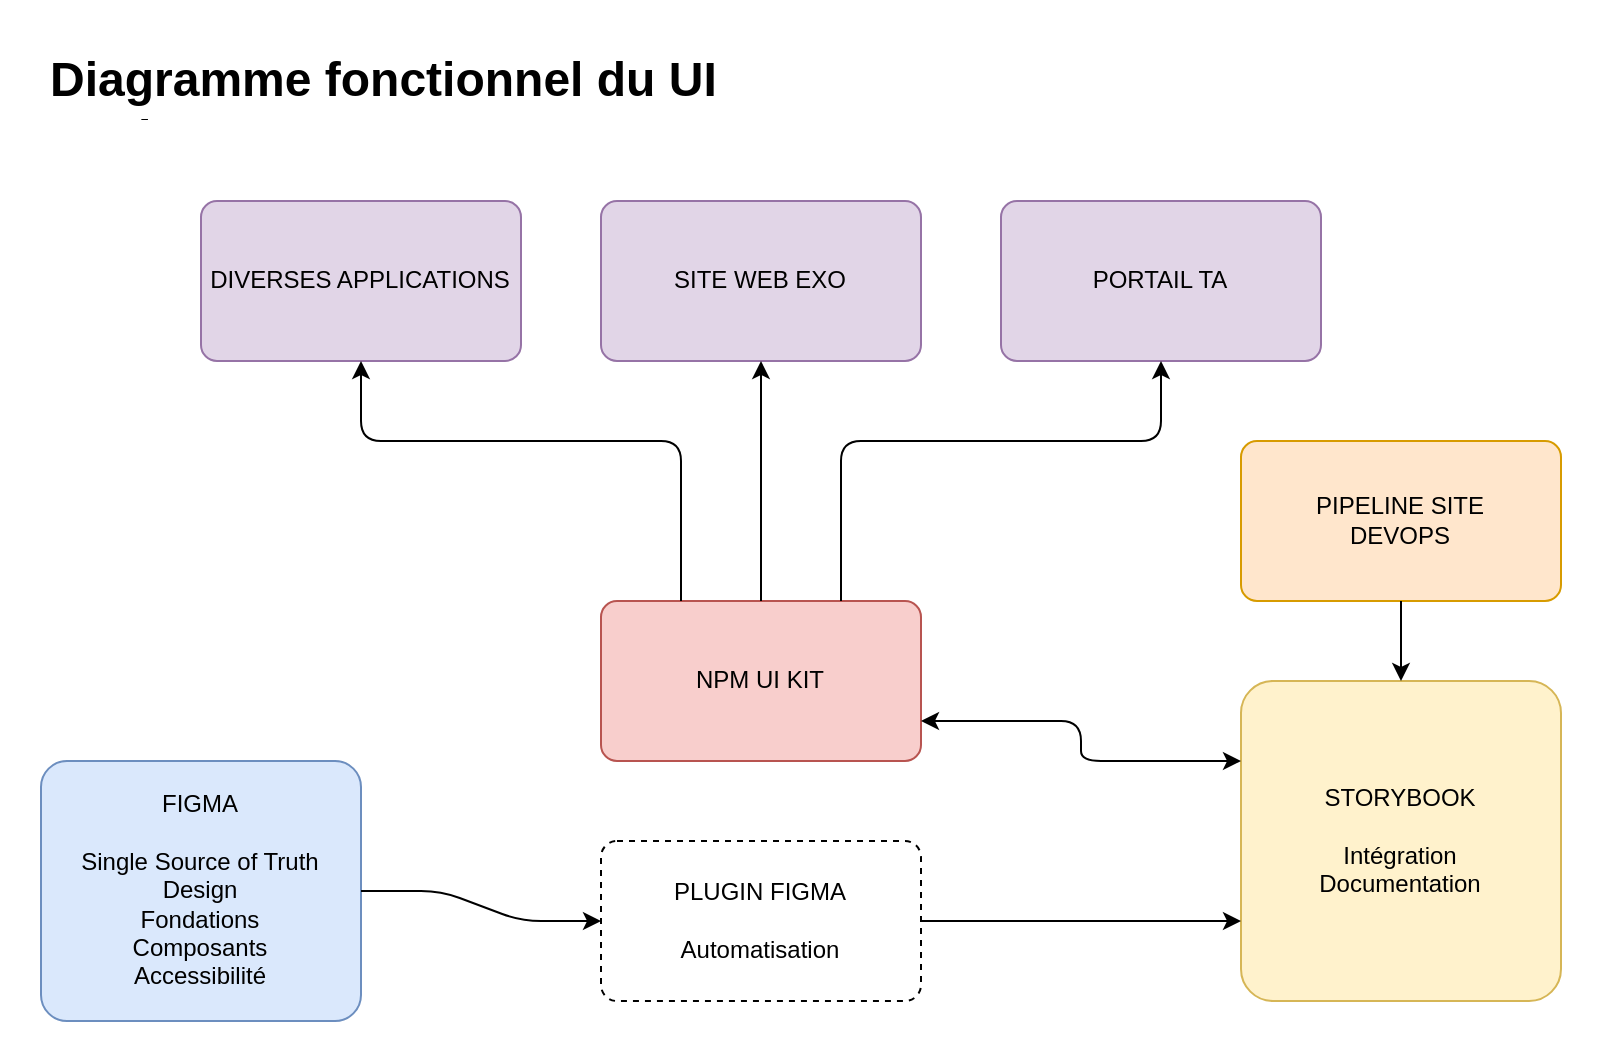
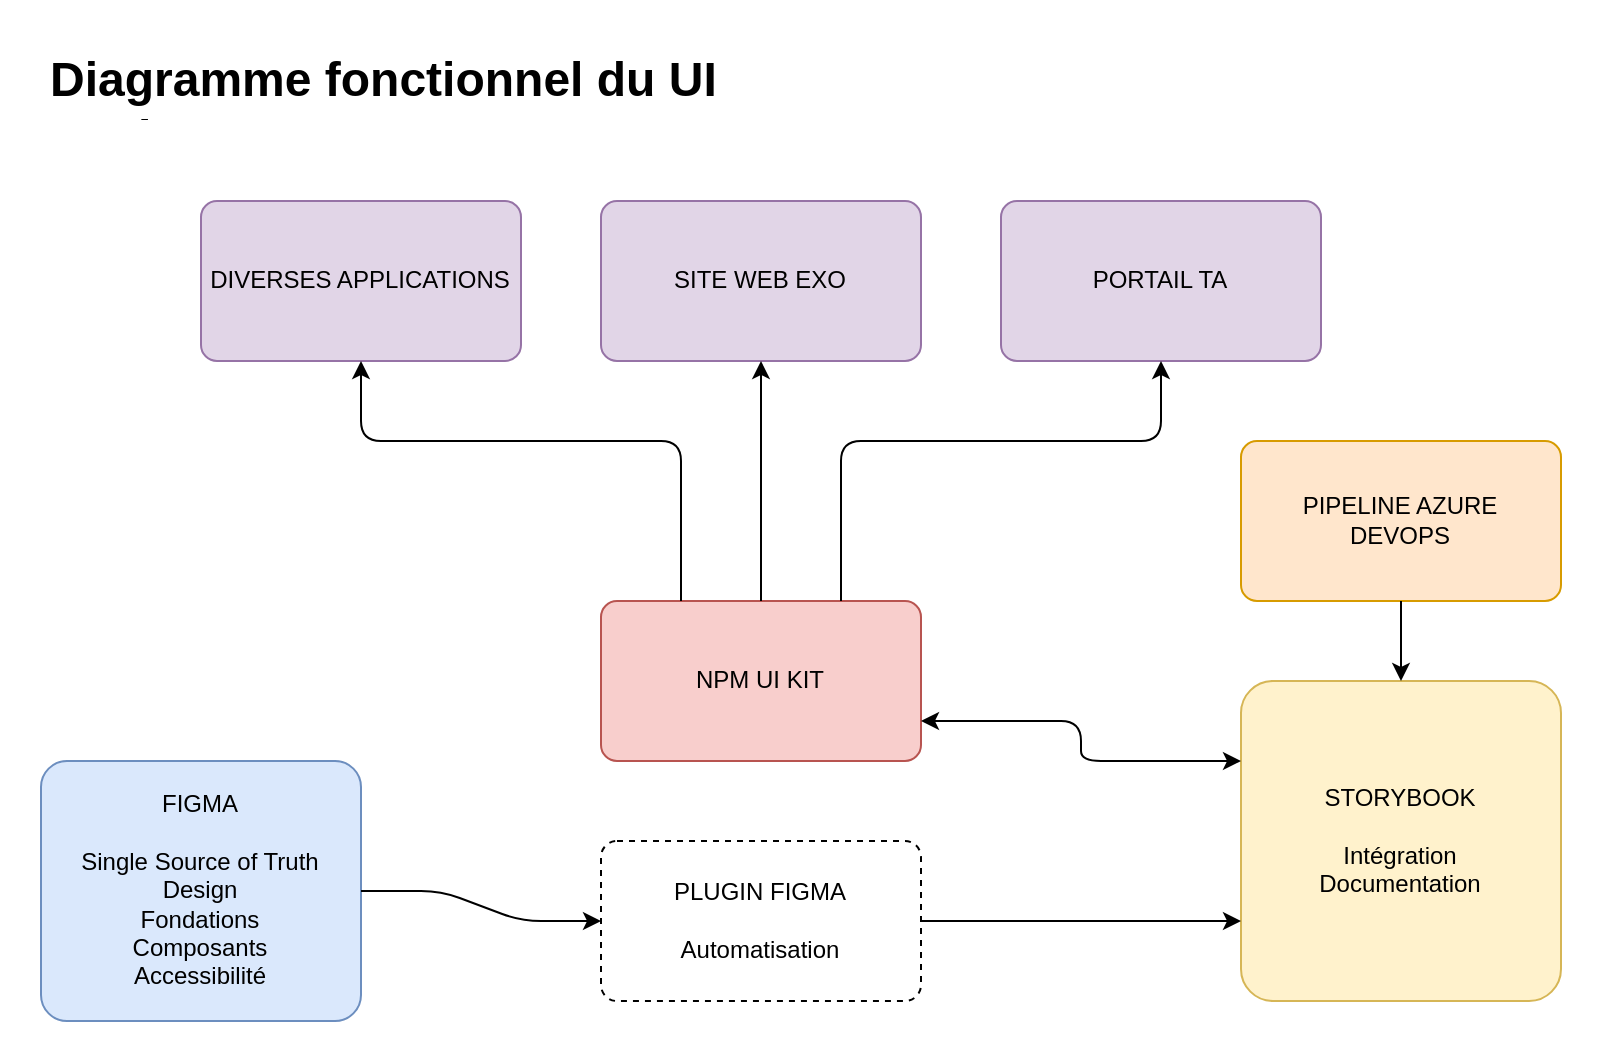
(1401, 521) -> (1401, 521)
